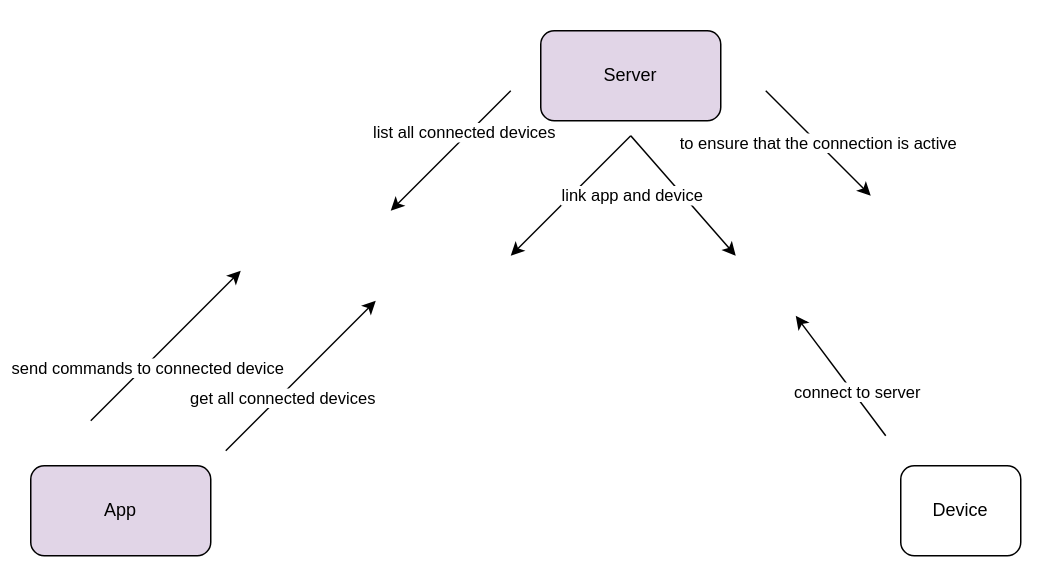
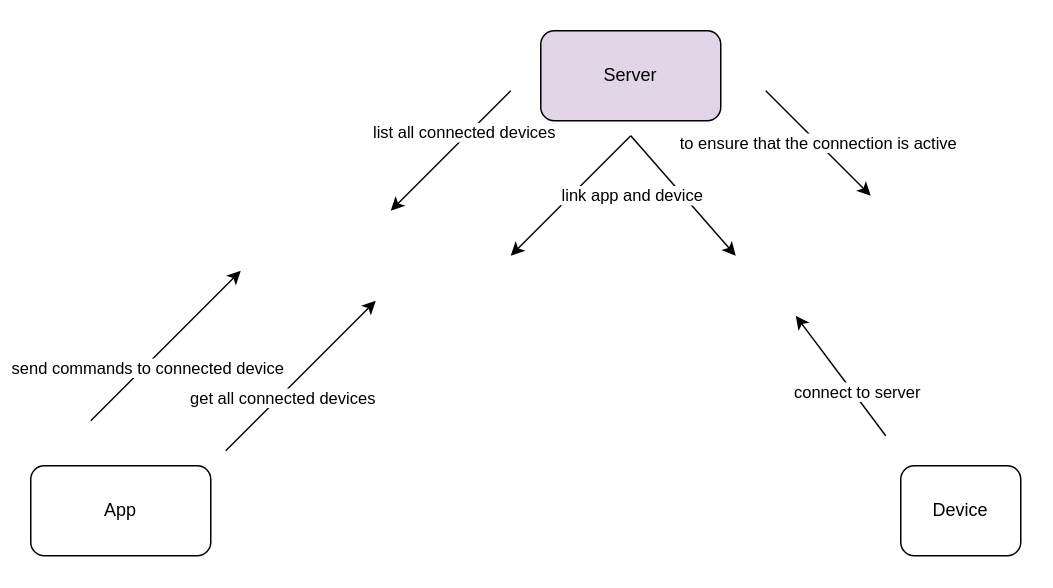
(121, 511) -> (121, 511)
